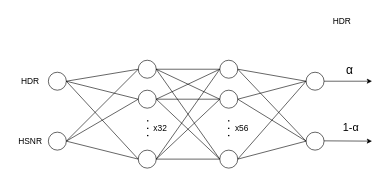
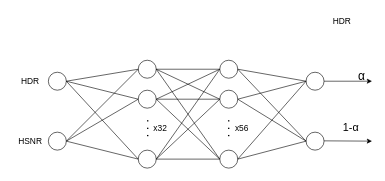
(350, 69) -> (362, 75)
